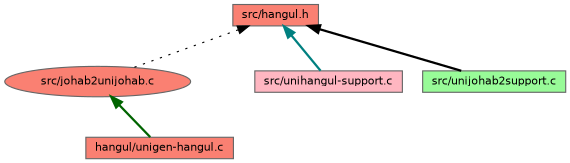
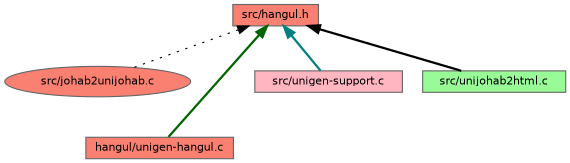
(329, 82) -> (329, 82)
(494, 82) -> (494, 82)
(135, 121) -> (214, 86)
